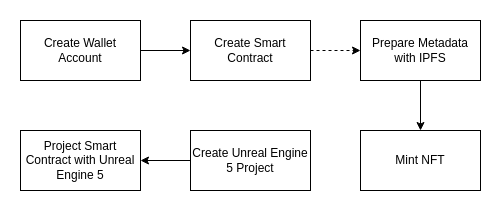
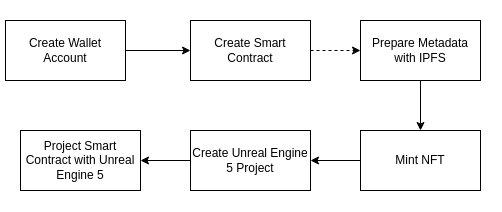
(81, 51) -> (66, 51)
none -> (339, 161)
